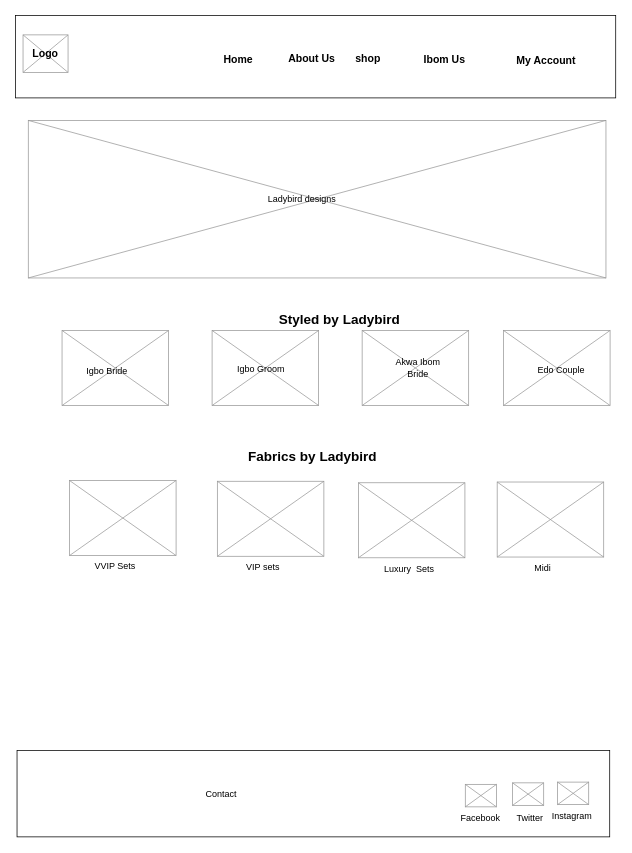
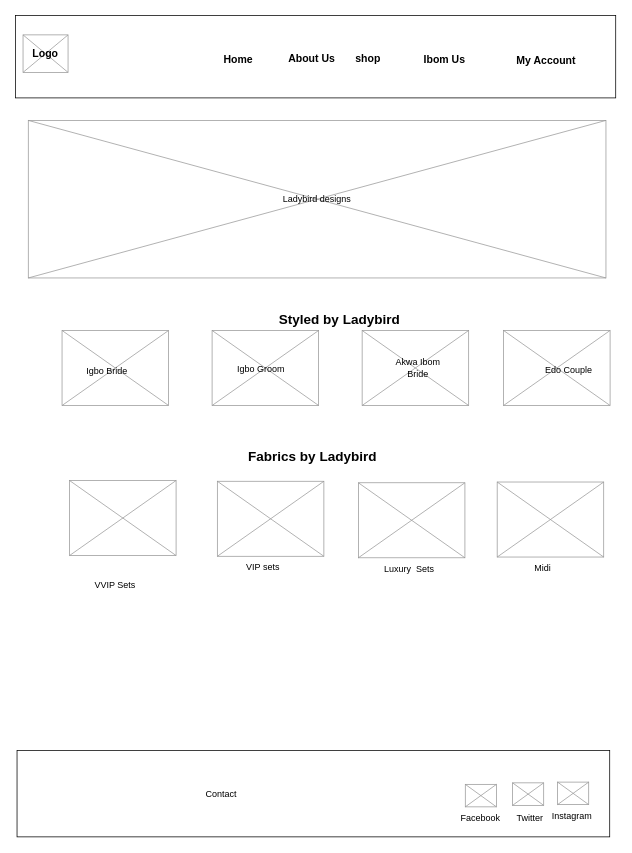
(302, 199) -> (317, 199)
(561, 370) -> (569, 370)
(115, 567) -> (115, 585)
